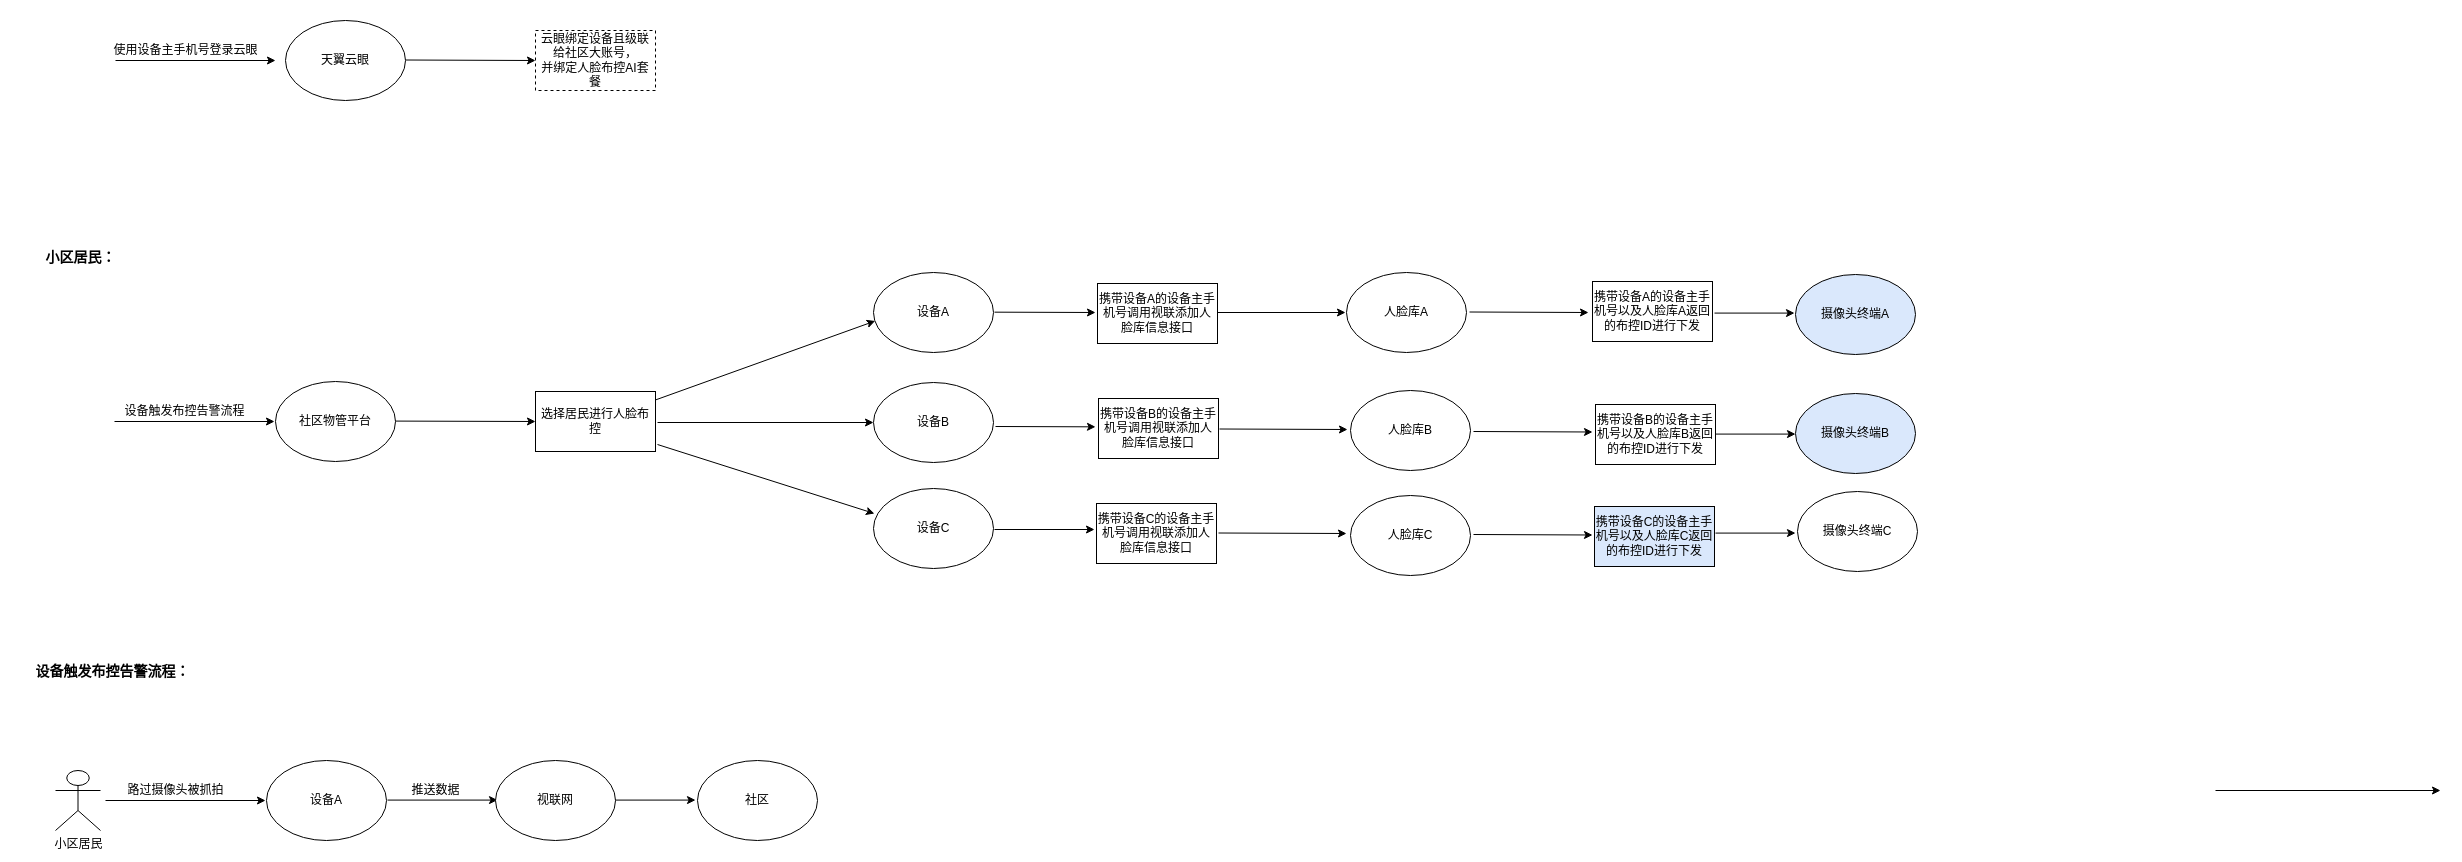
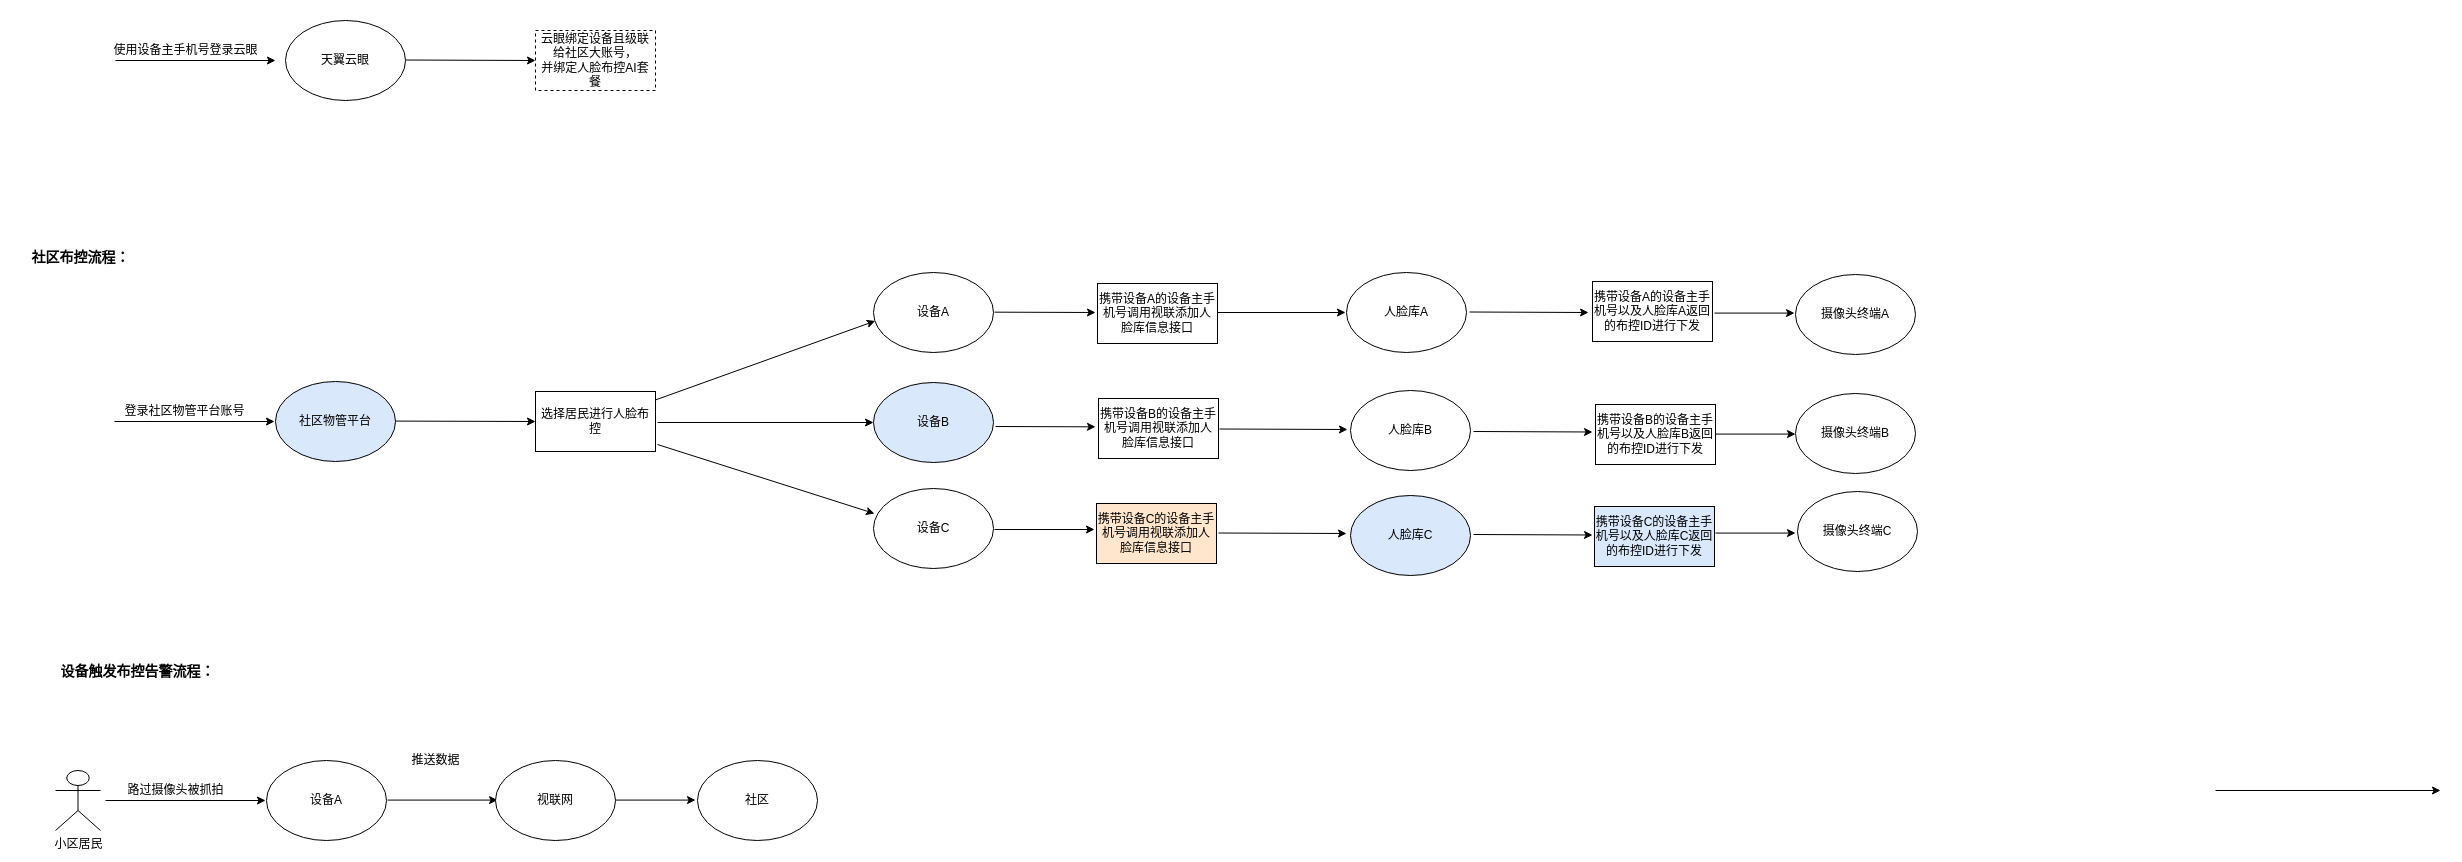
(81, 258) -> (81, 258)
(1856, 315) -> (1856, 315)
(185, 412) -> (185, 412)
(336, 422) -> (336, 422)
(934, 423) -> (934, 423)
(1856, 434) -> (1856, 434)
(1157, 534) -> (1157, 534)
(1411, 536) -> (1411, 536)
(113, 672) -> (138, 672)
(436, 791) -> (436, 761)
